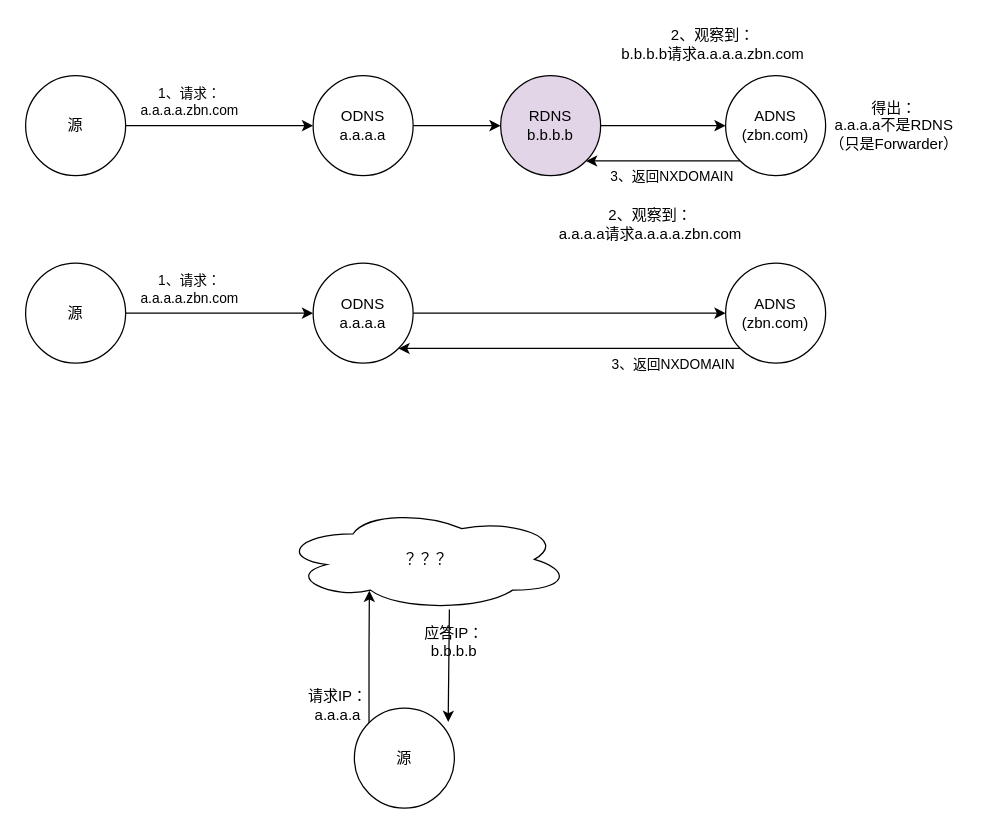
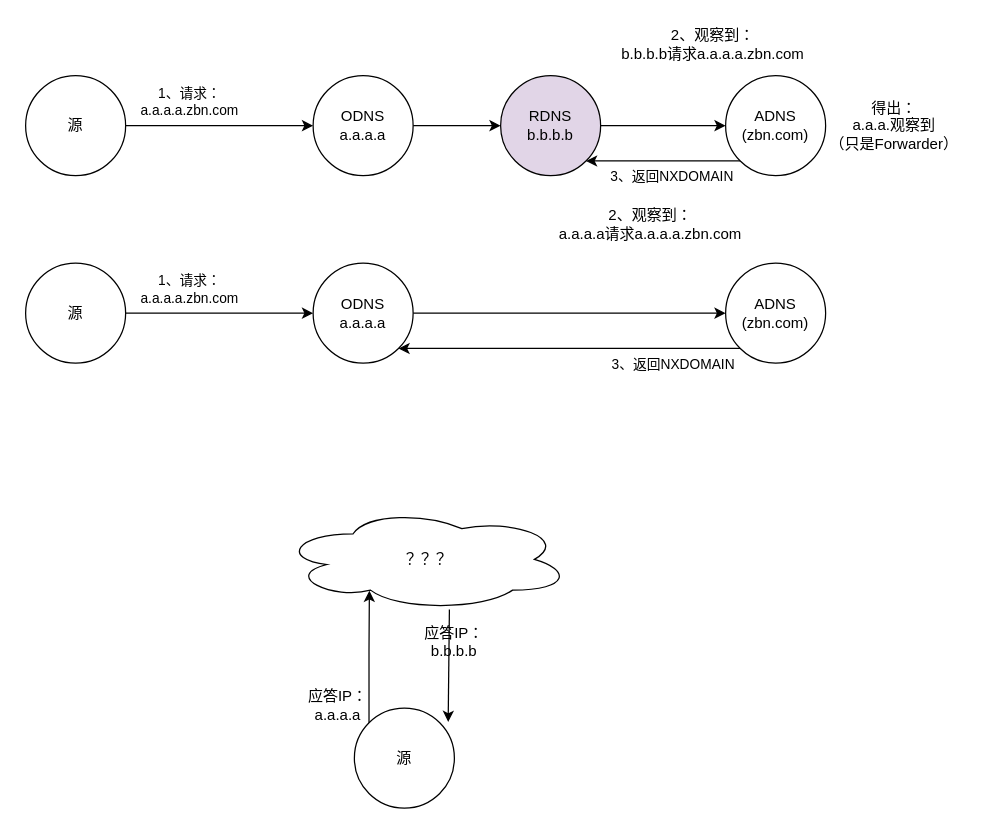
(894, 126) -> (894, 126)
(338, 706) -> (338, 706)
